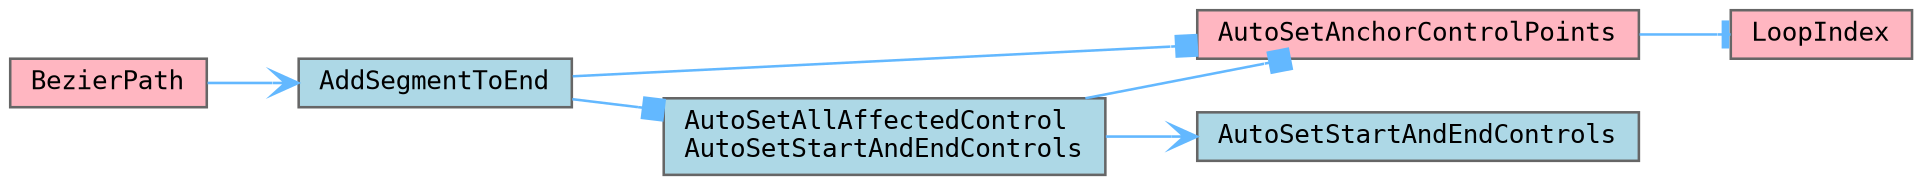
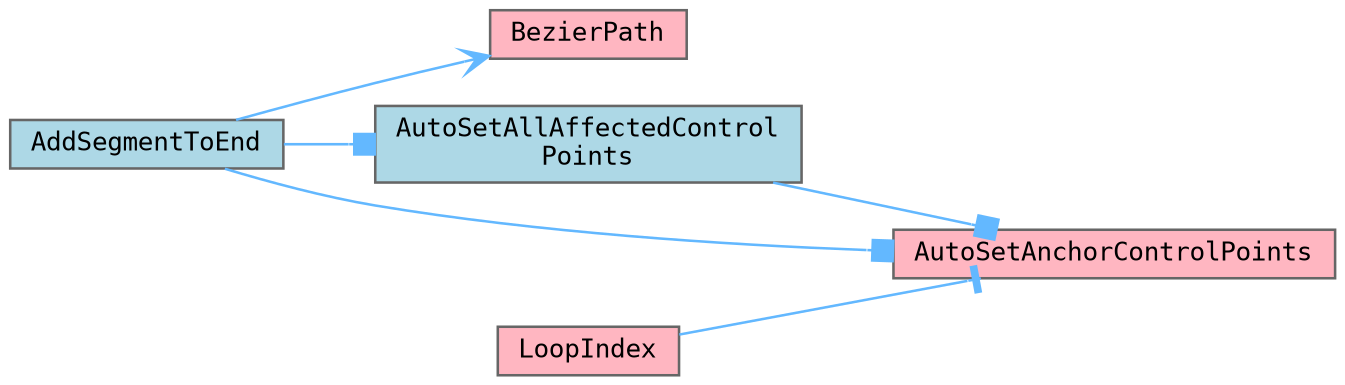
(1678, 34) -> (823, 308)
(240, 83) -> (350, 89)
(885, 137) -> (588, 144)
(1418, 137) -> none
